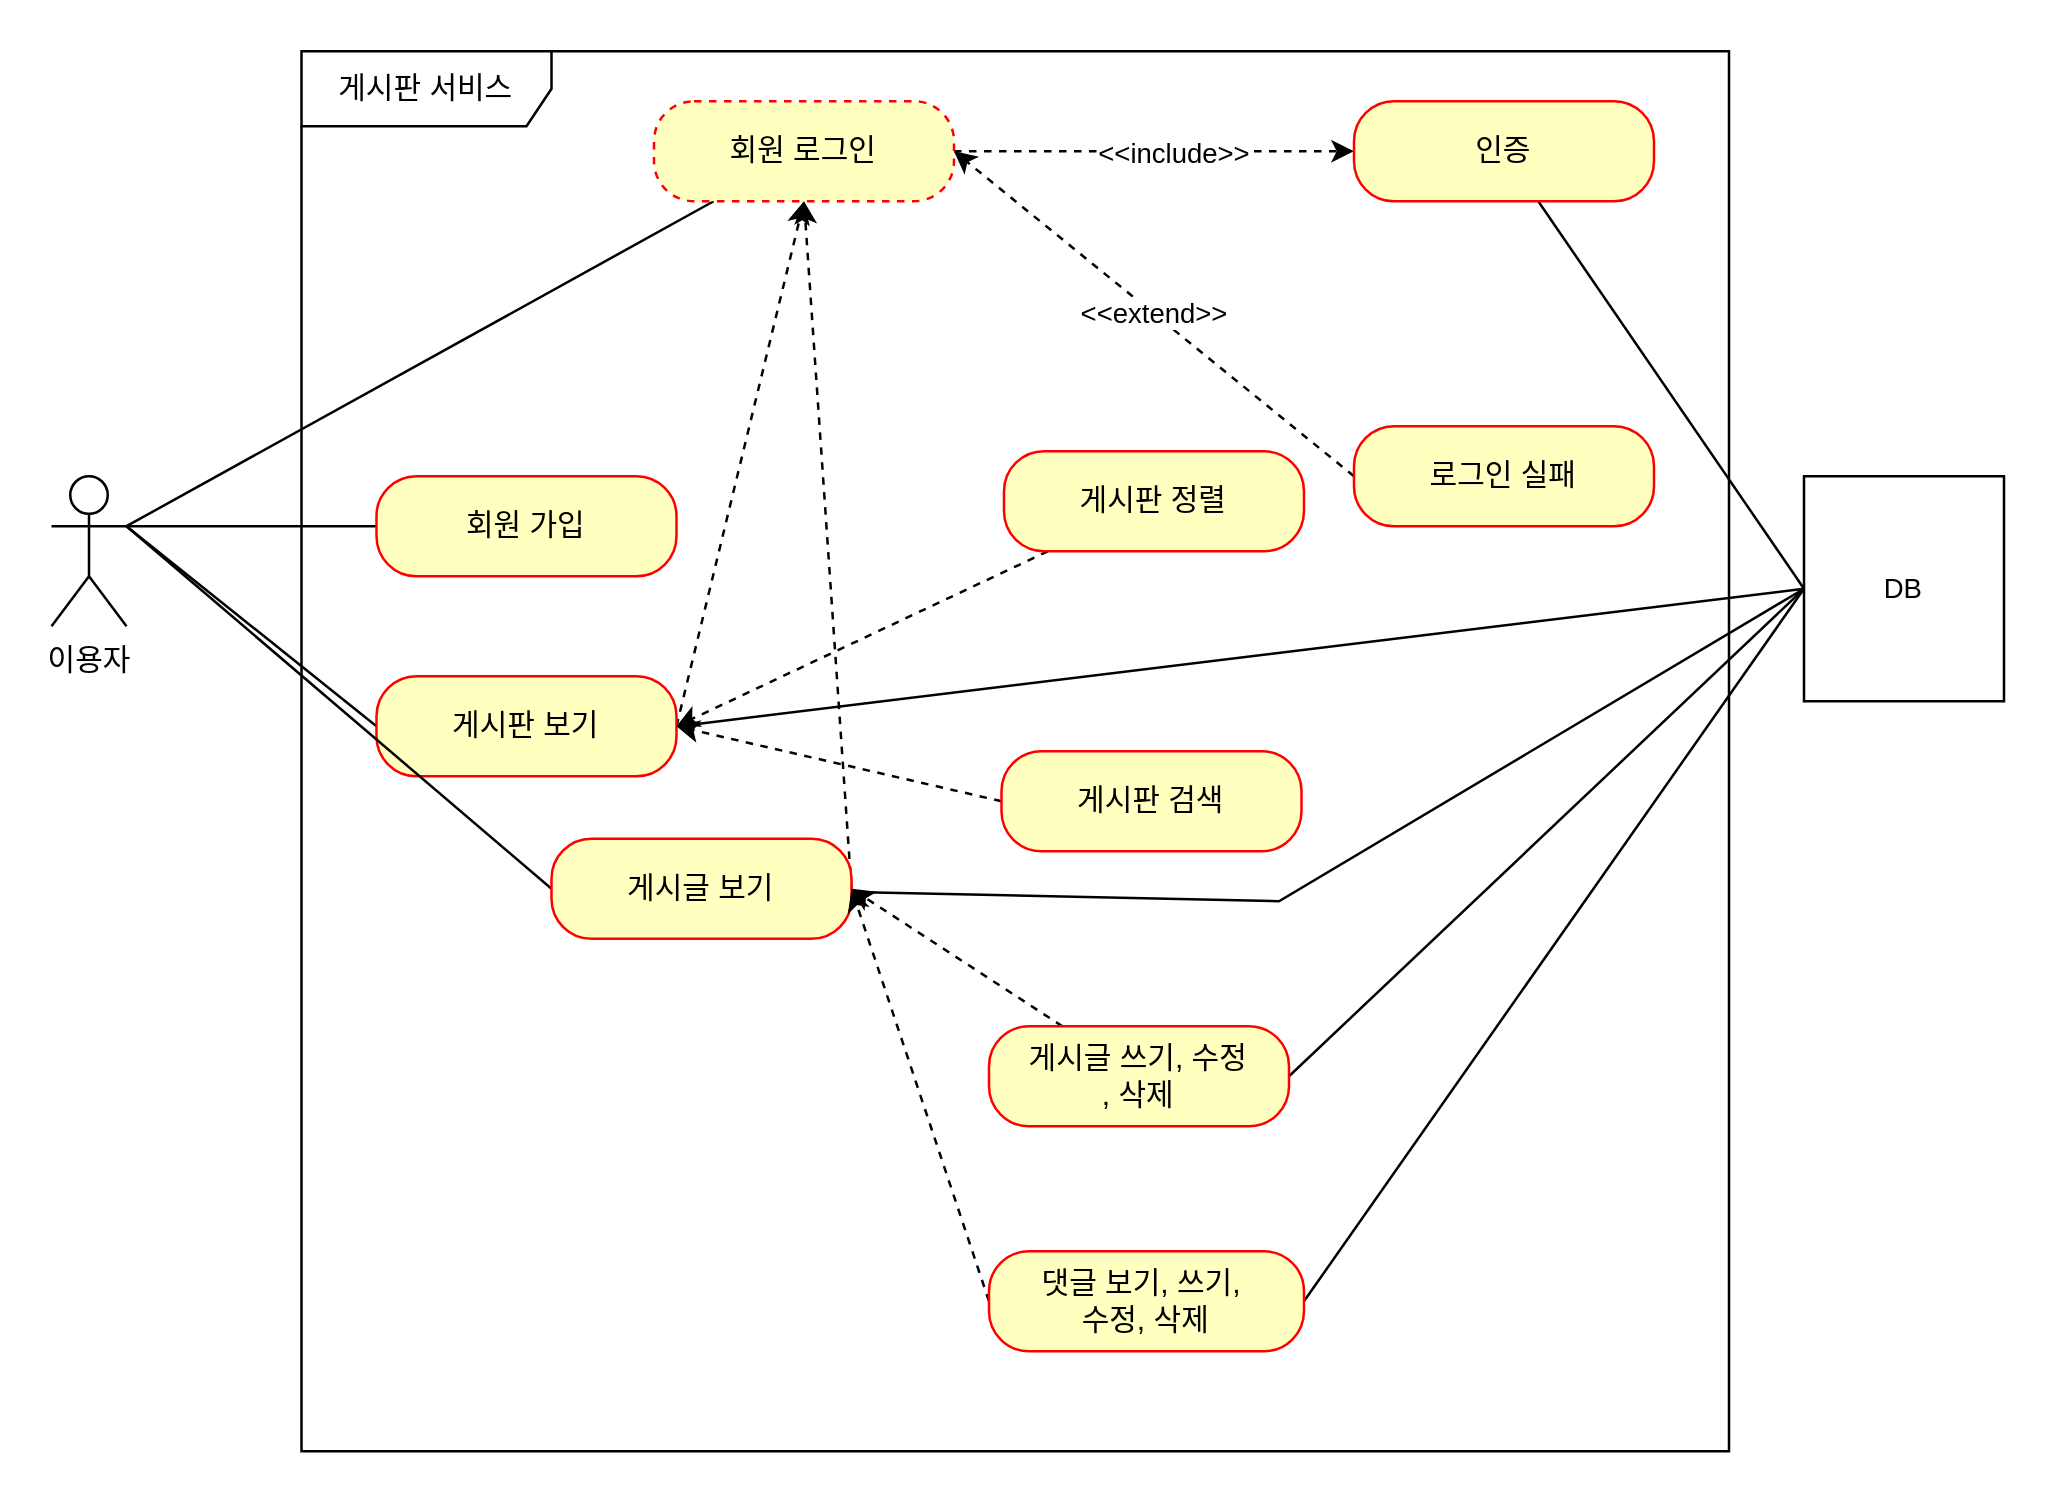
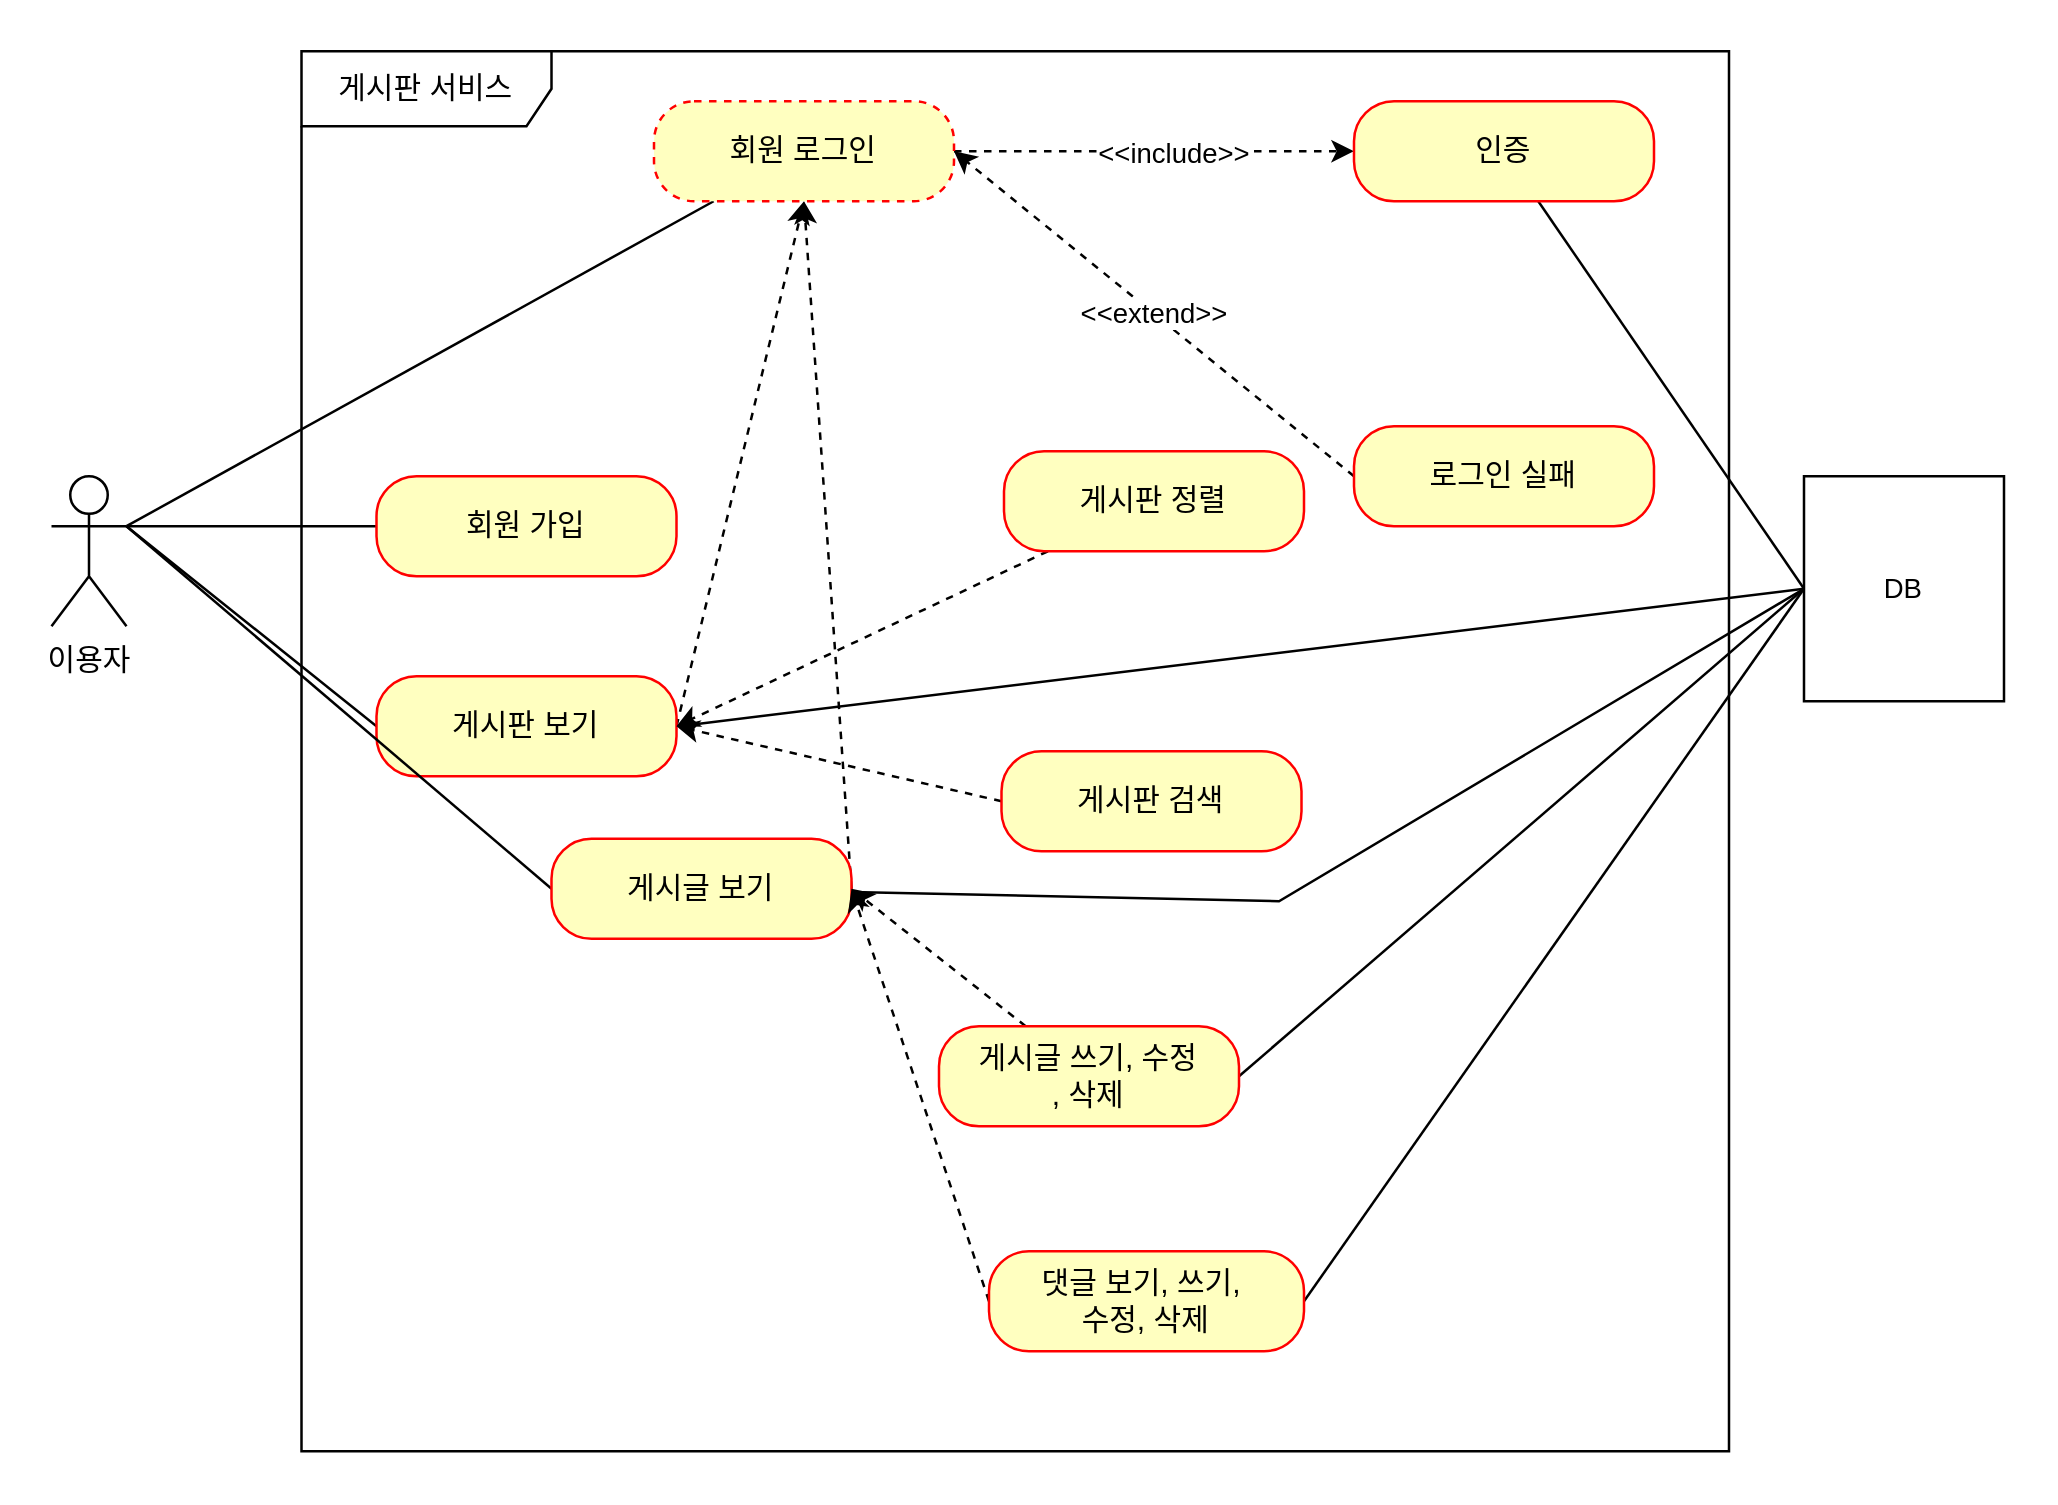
(1139, 1076) -> (1089, 1076)
